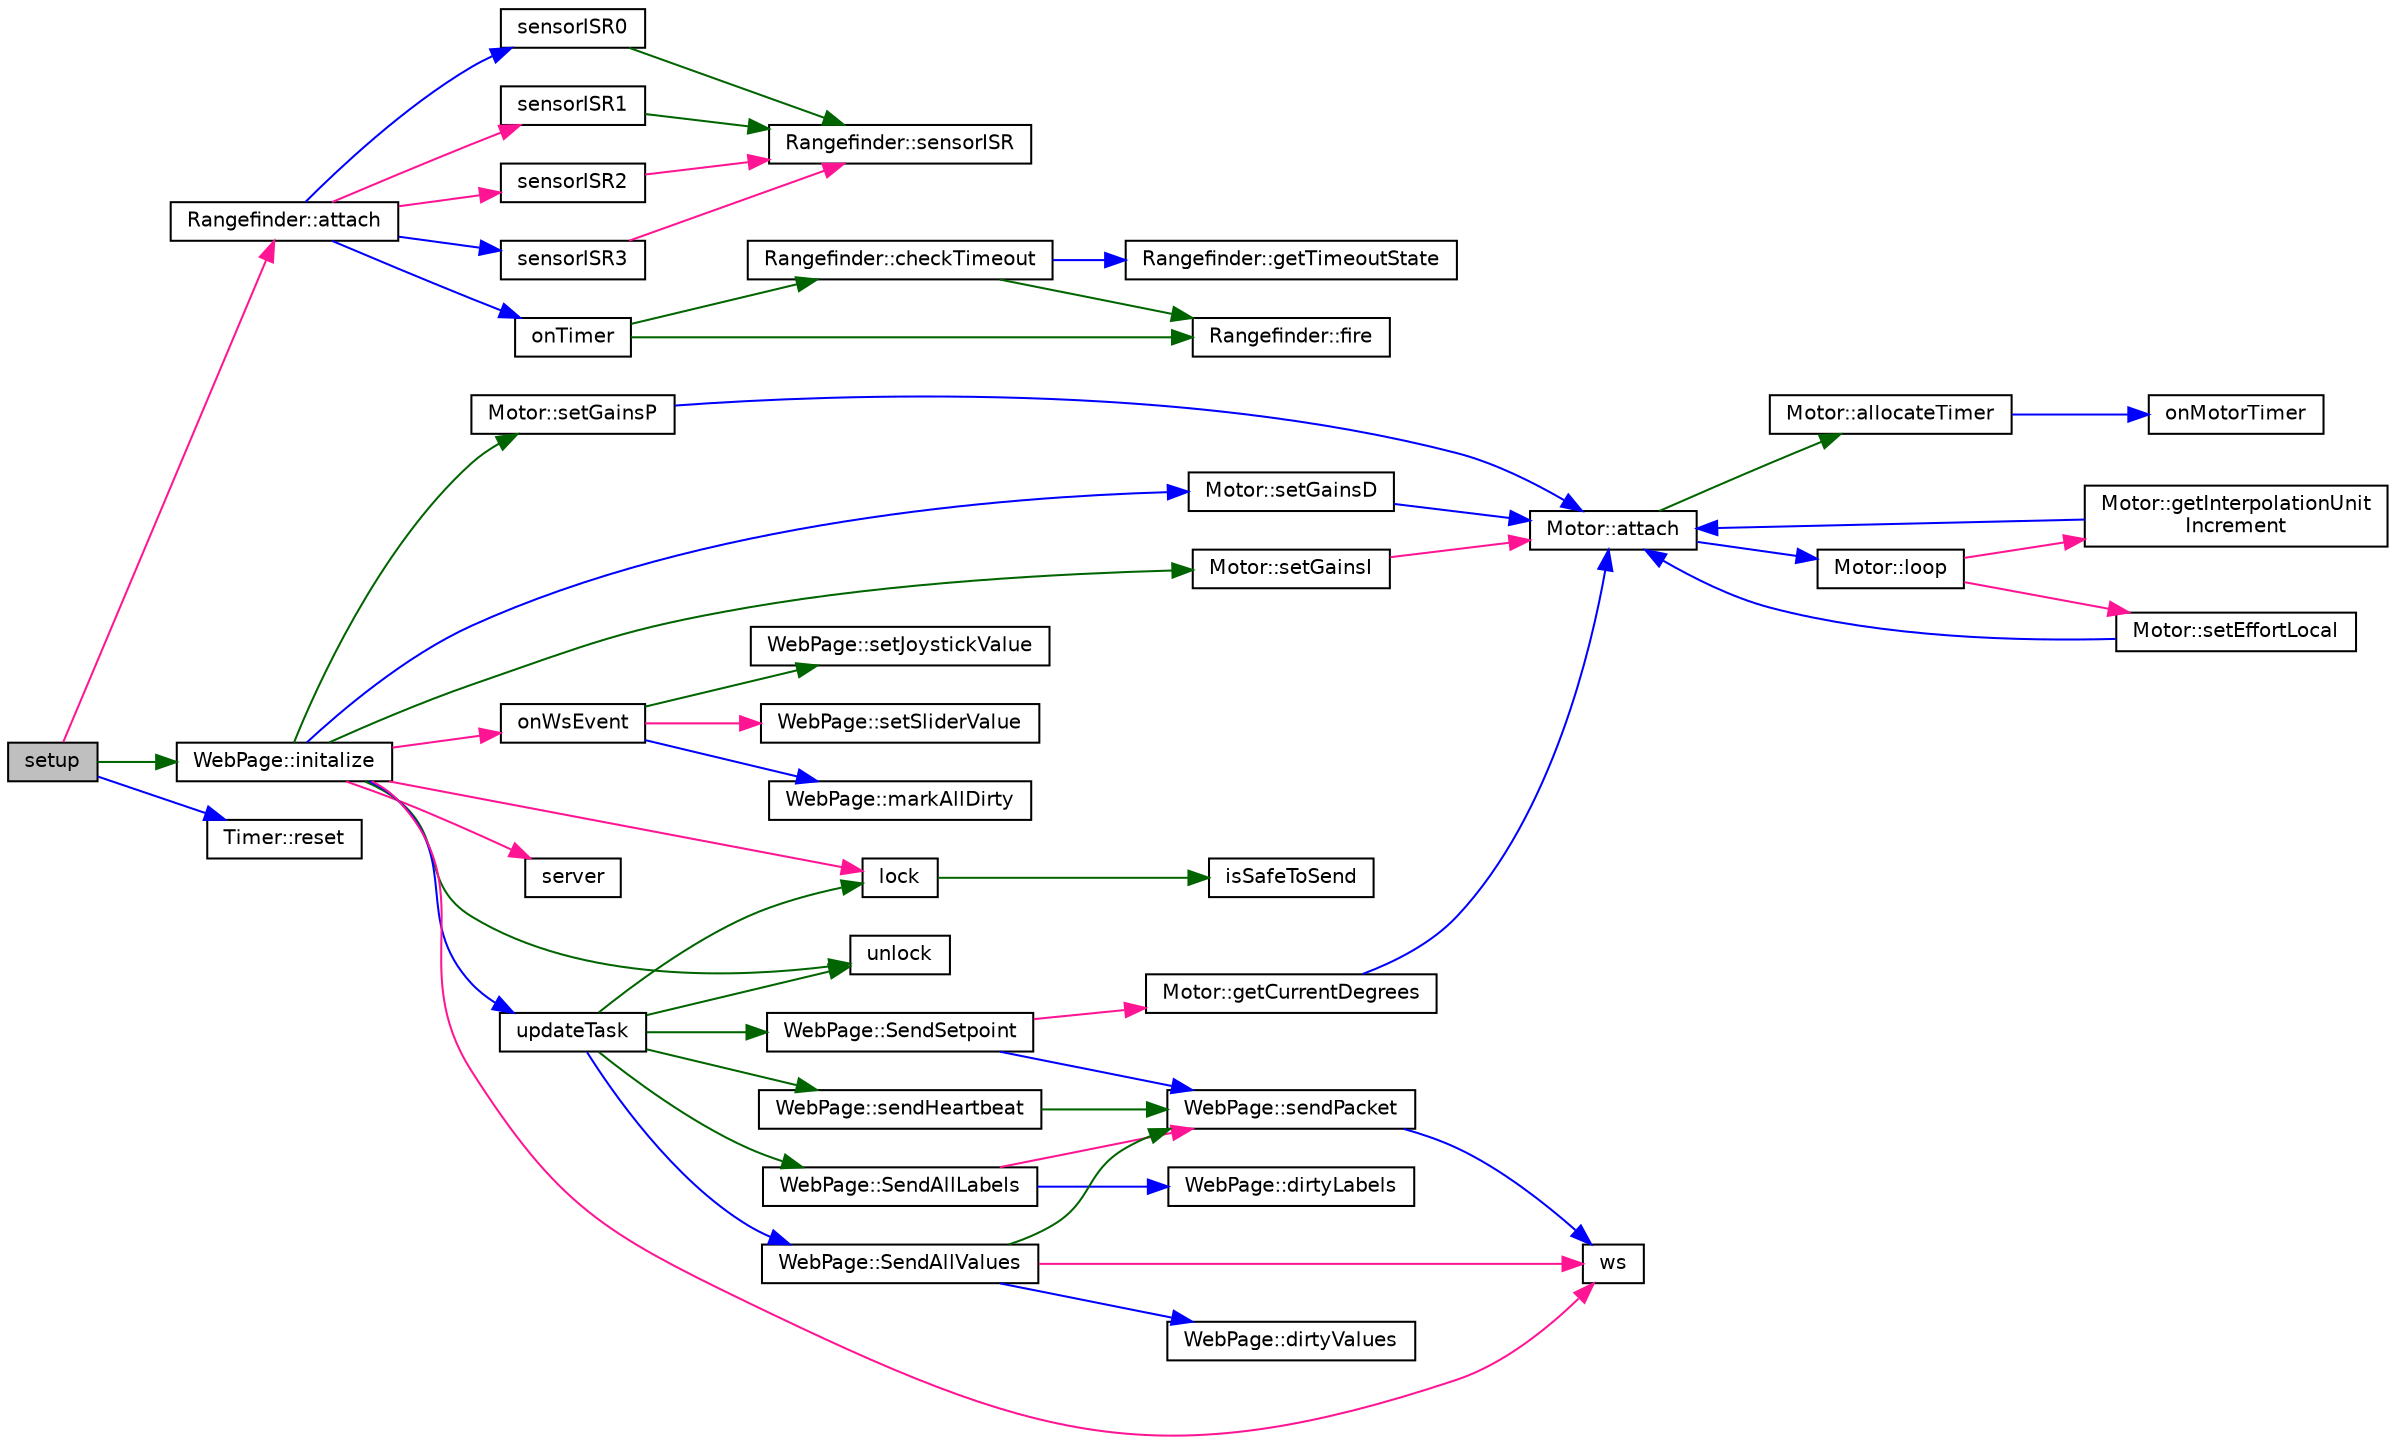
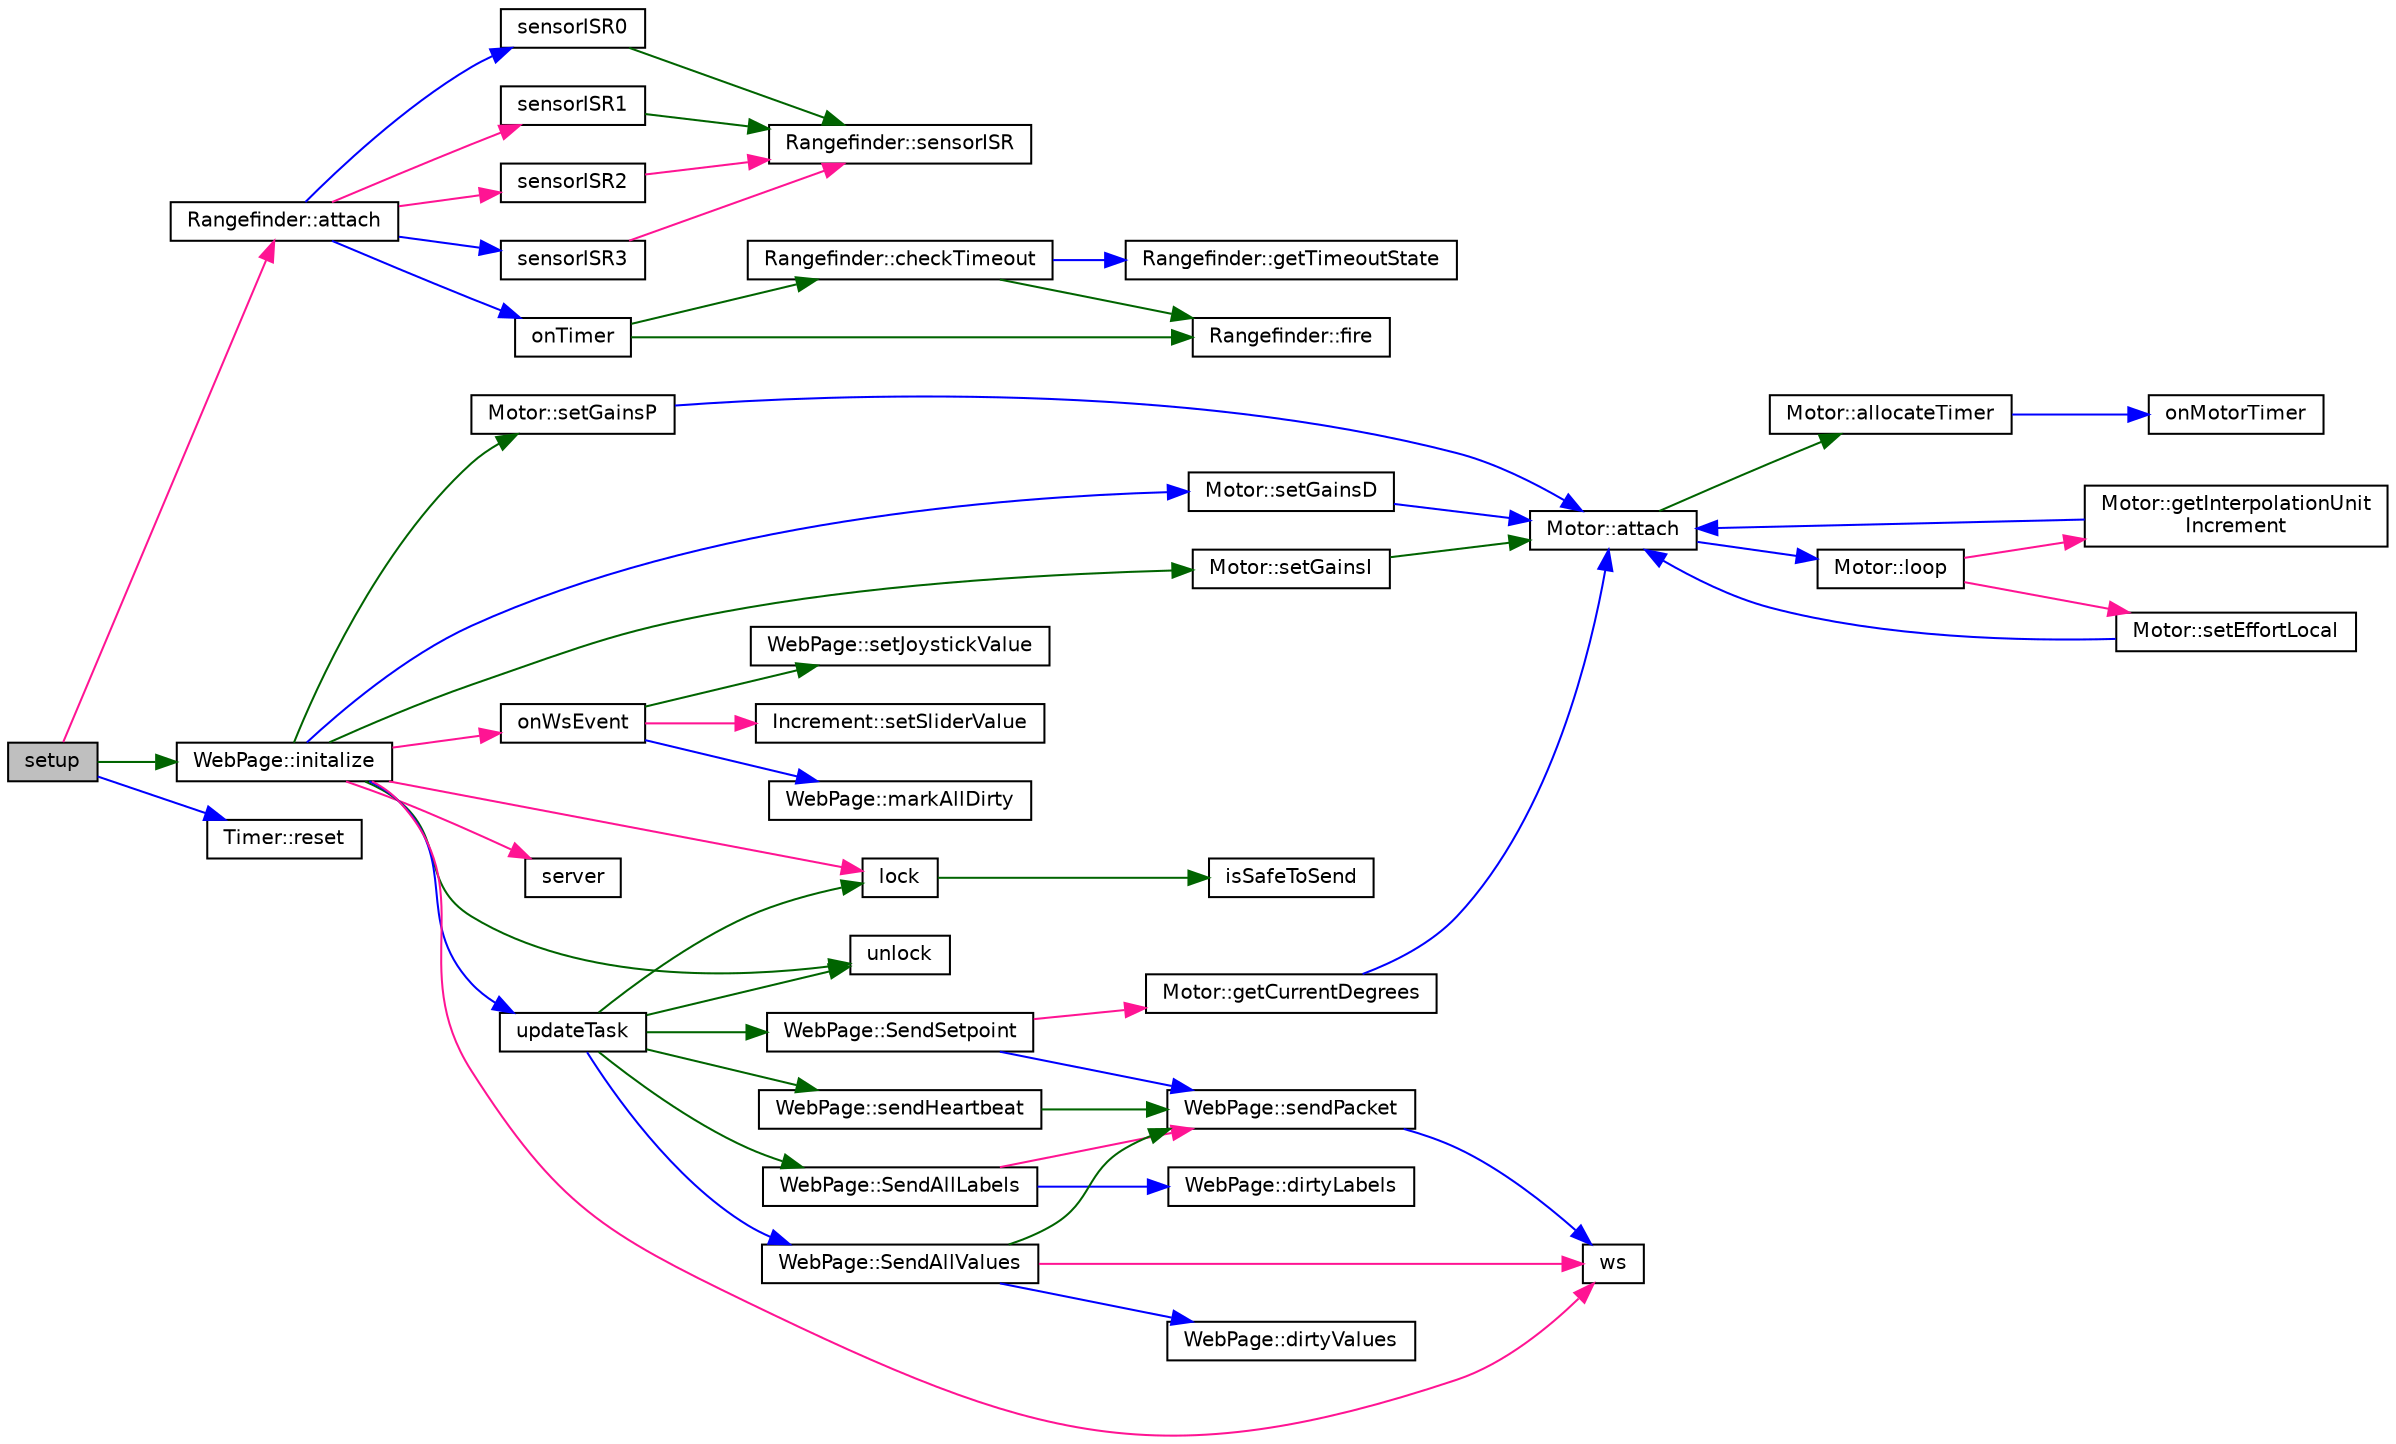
(1450, 550) -> (1450, 550)
(900, 723) -> (900, 723)
